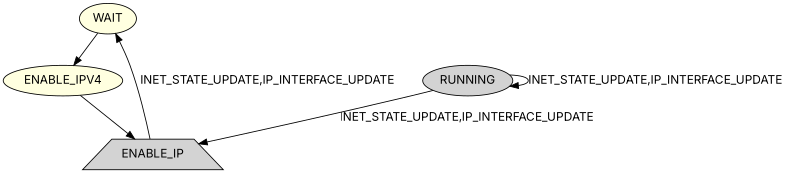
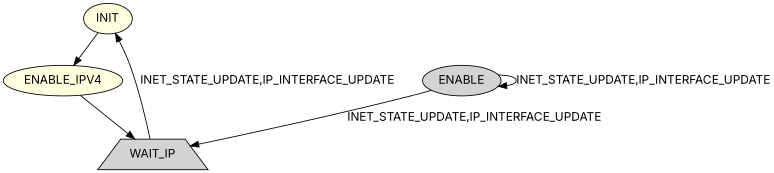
(108, 19) -> (108, 19)
(468, 81) -> (462, 81)
(153, 154) -> (153, 154)
